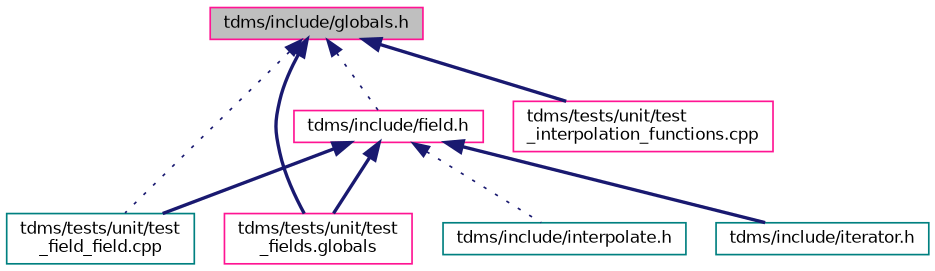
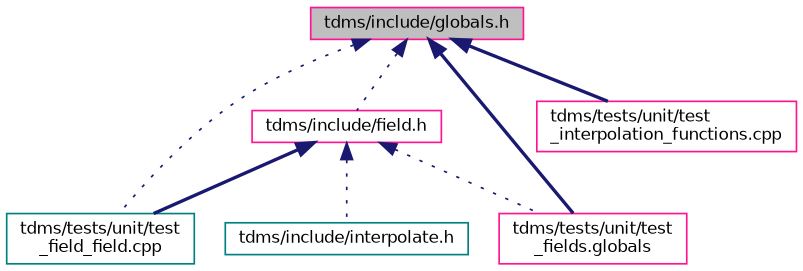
(352, 185) -> (467, 181)
(822, 239) -> none
